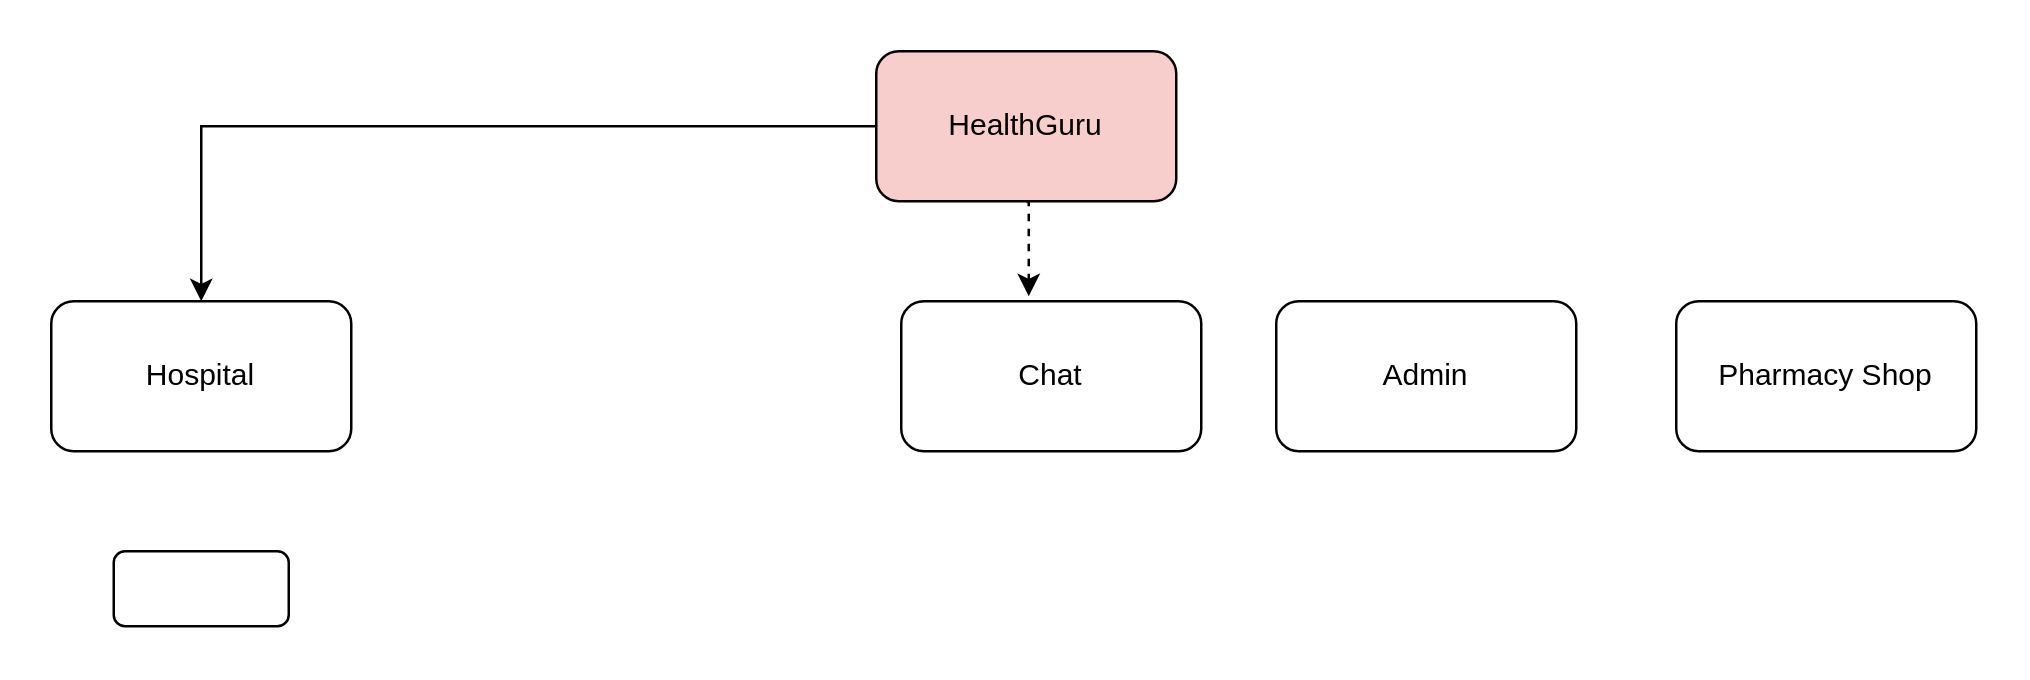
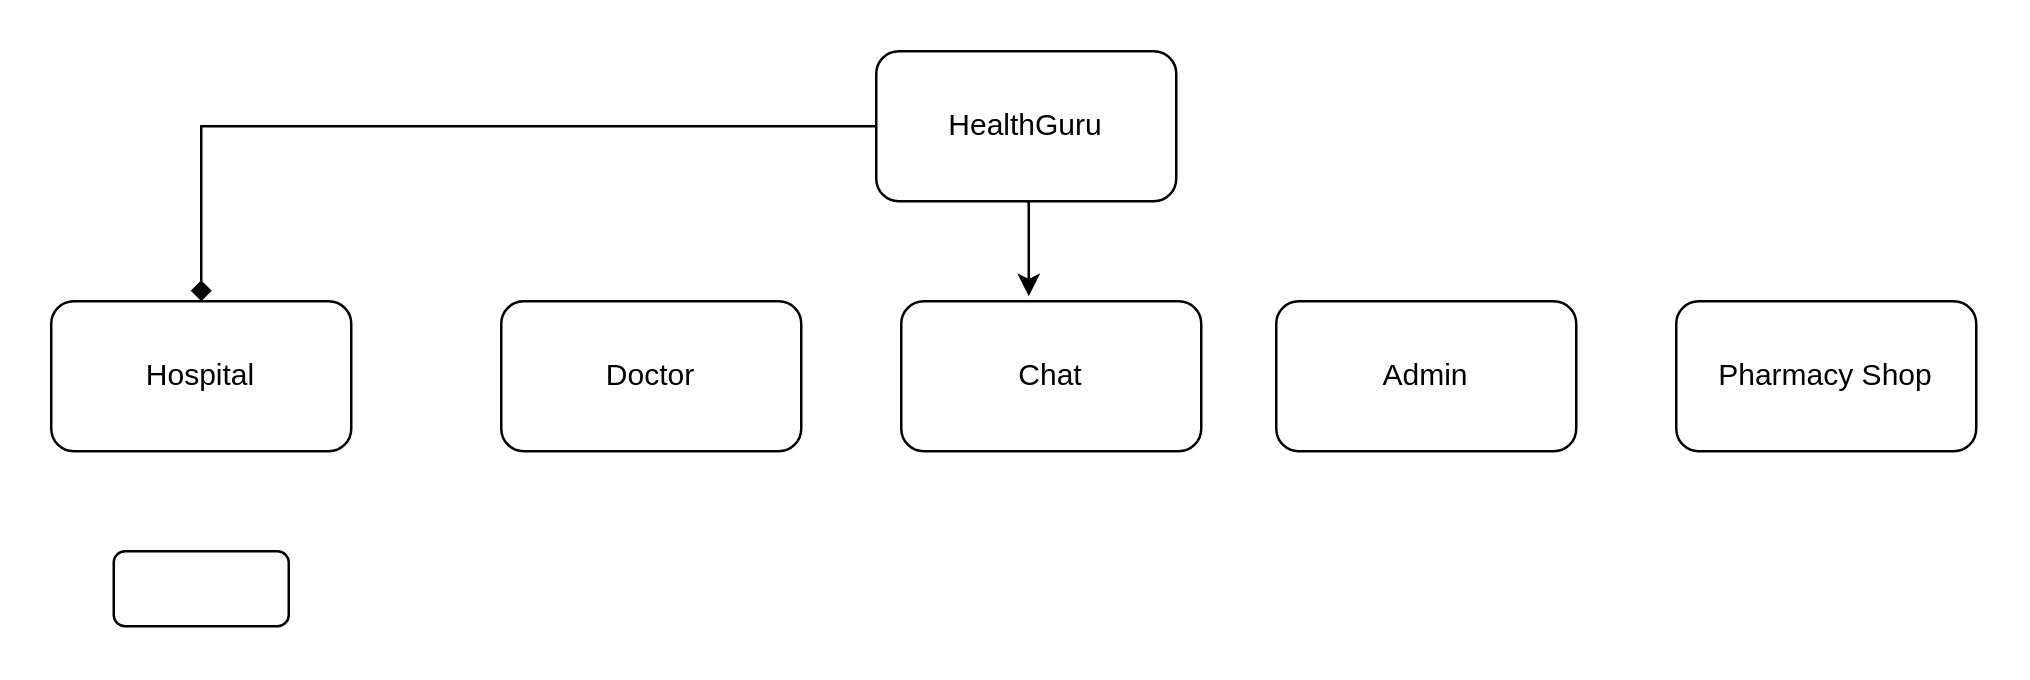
(1026, 126) -> (1026, 126)
(1029, 239) -> (1029, 239)
(201, 282) -> (201, 281)
none -> (651, 376)
